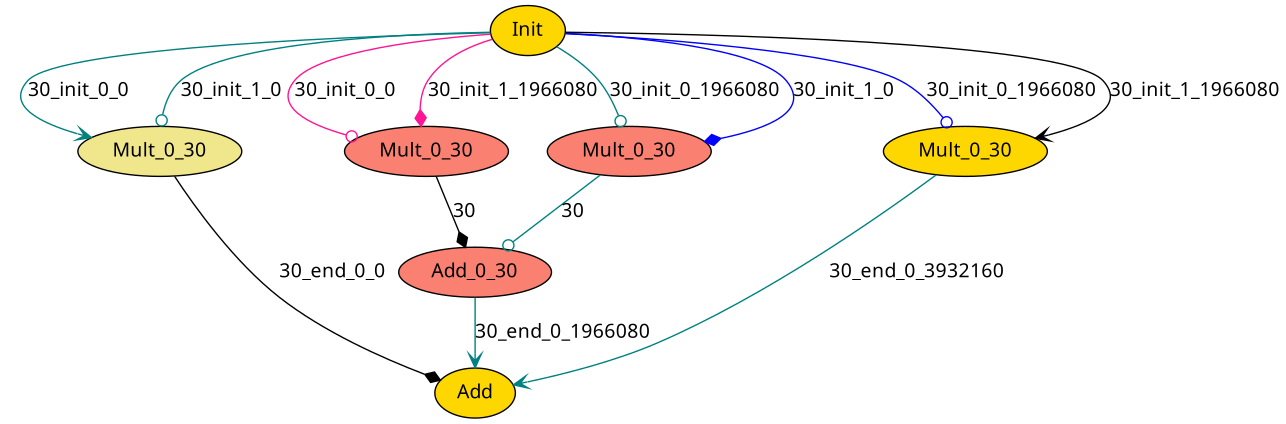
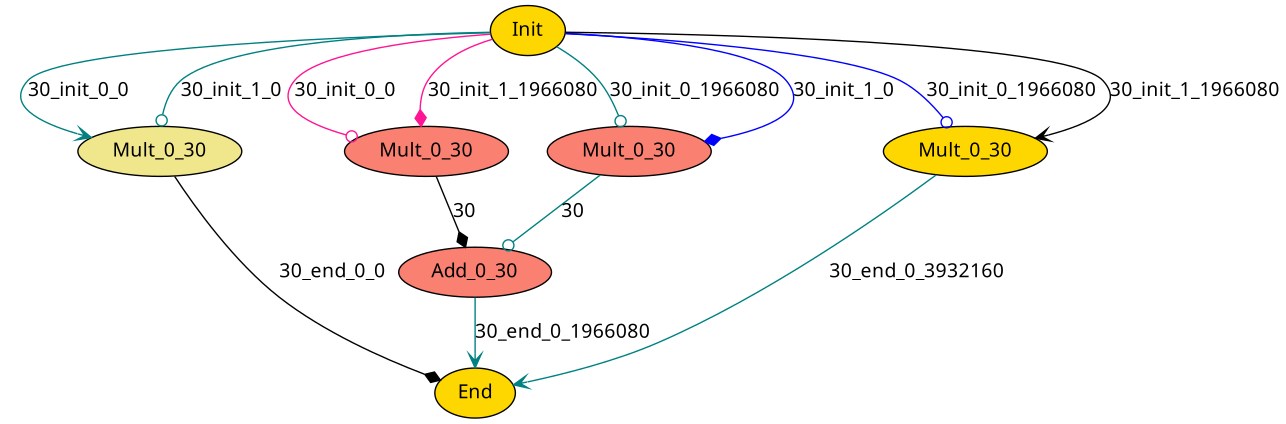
(475, 393) -> (475, 393)
